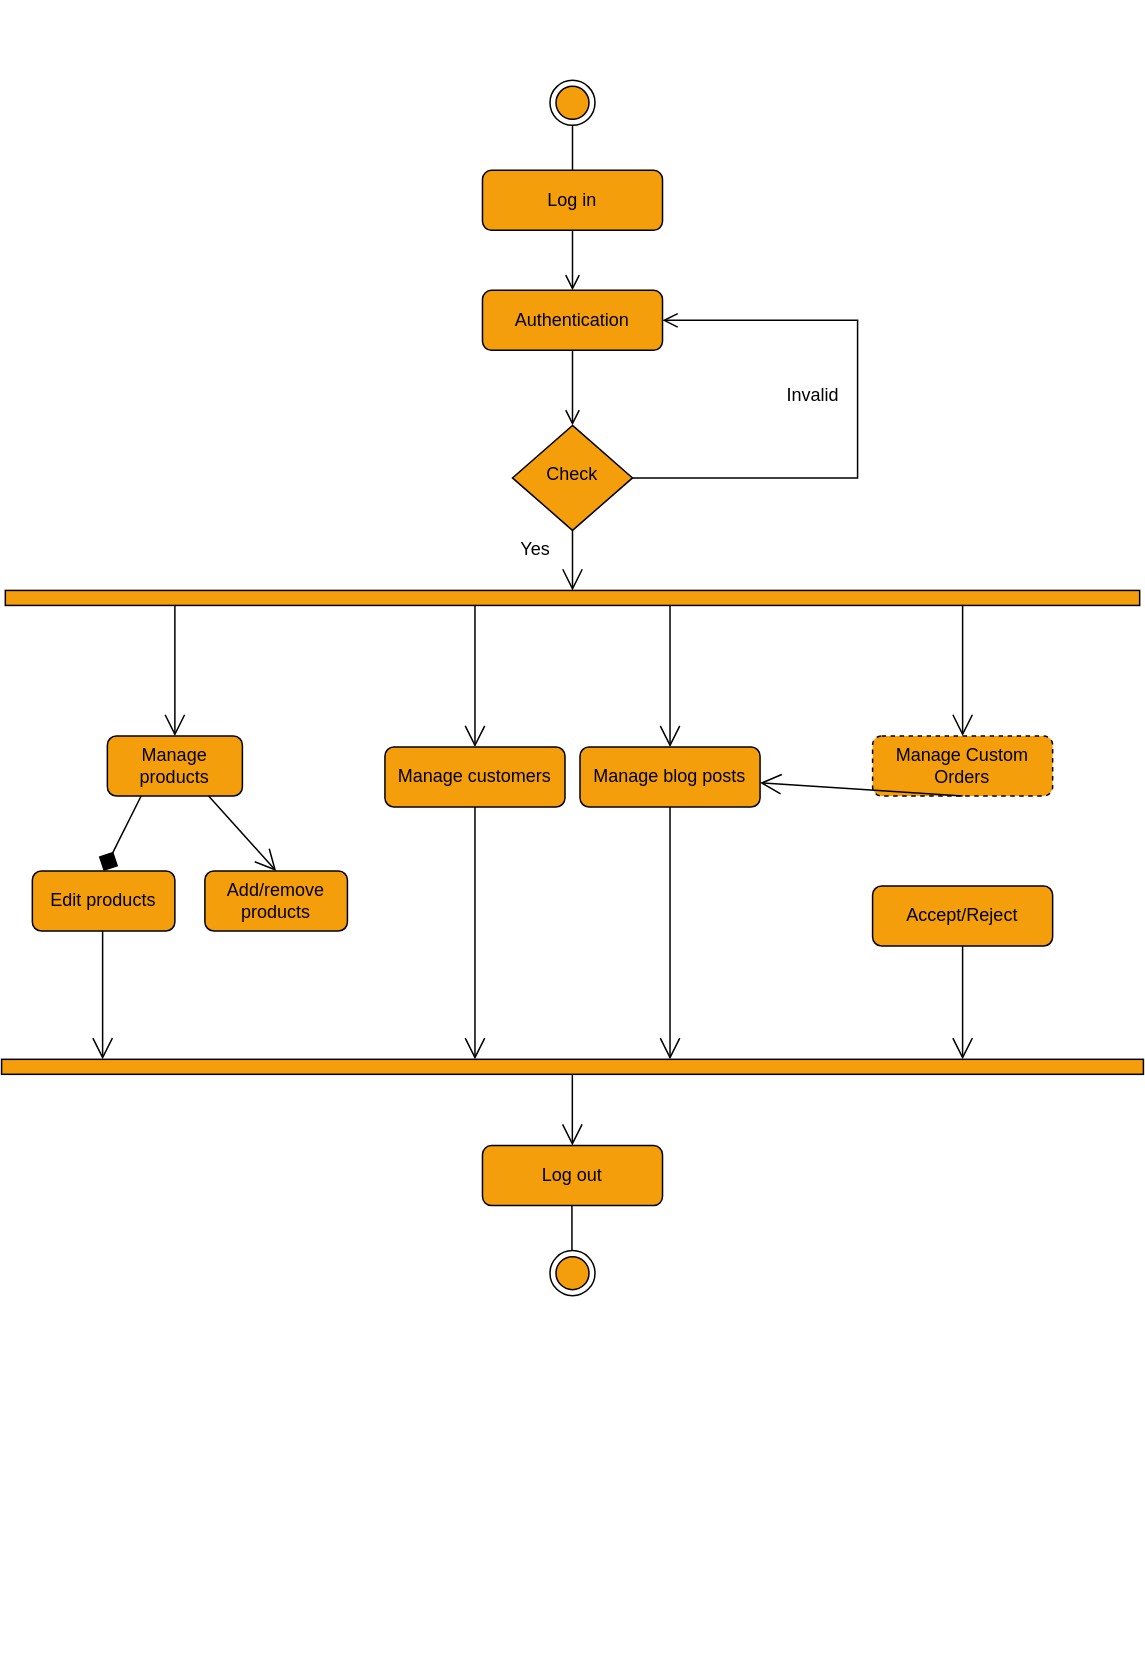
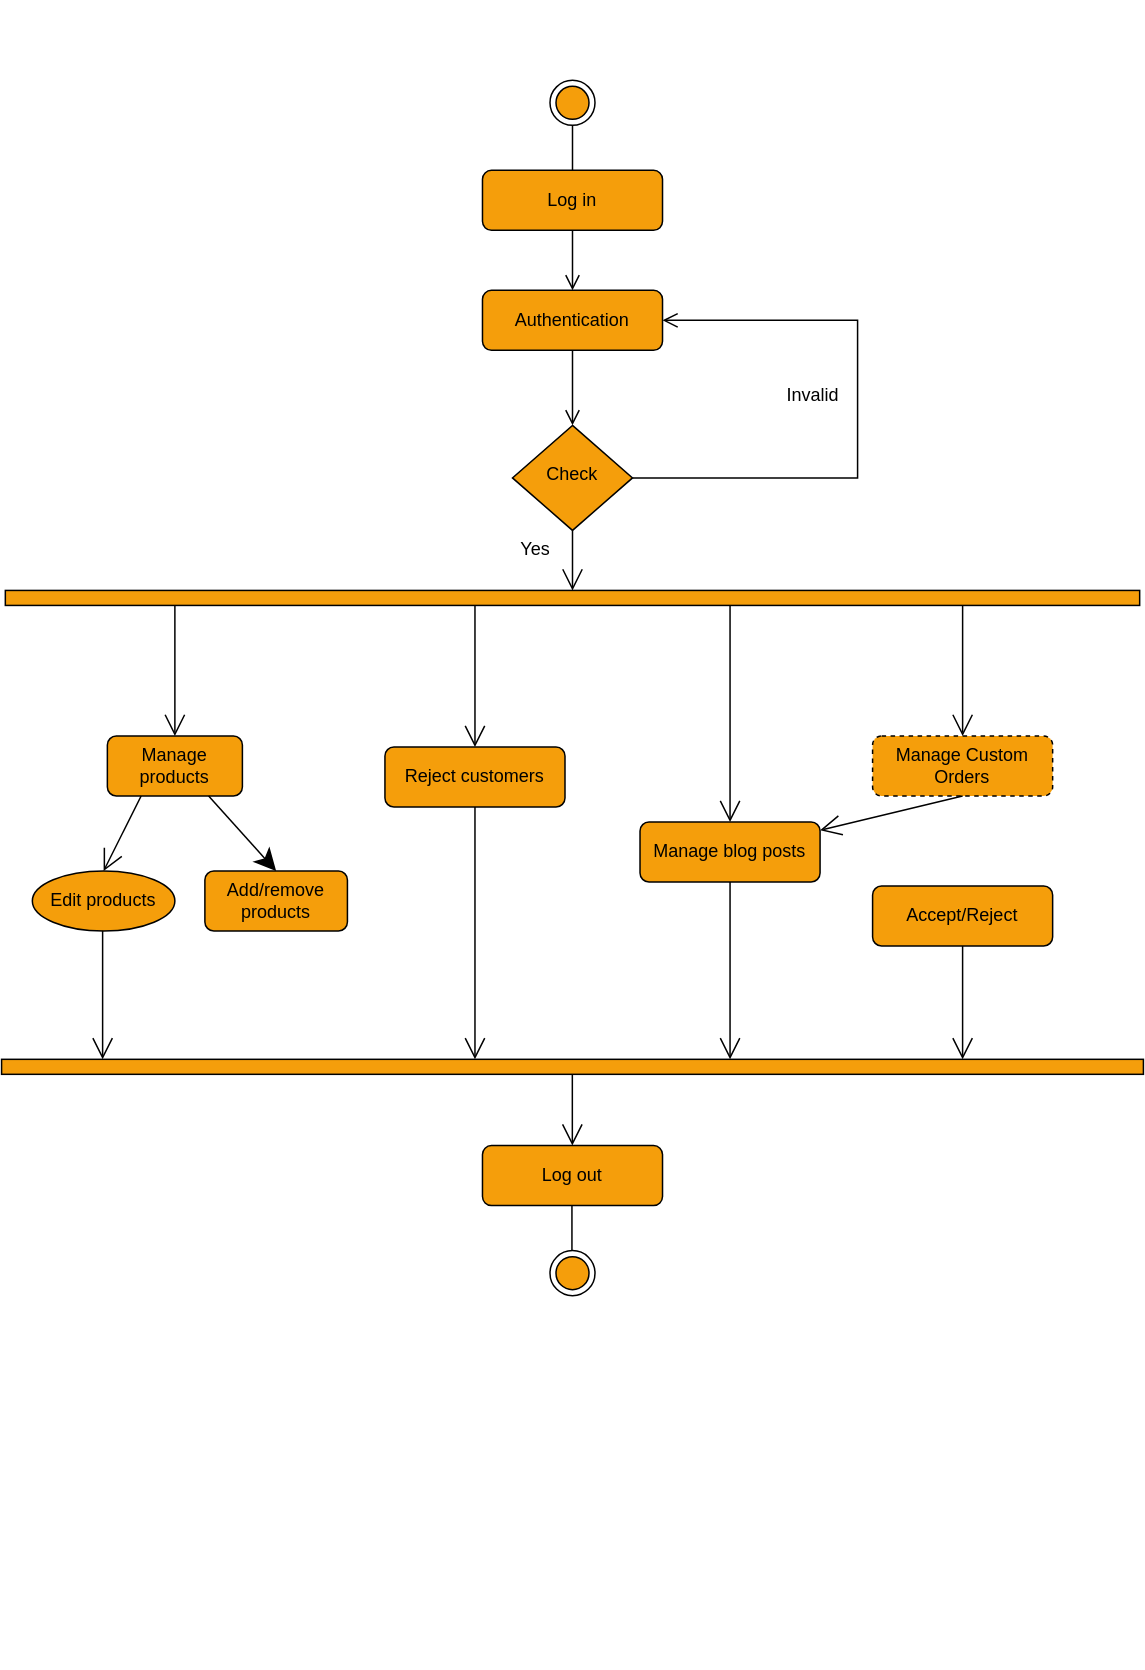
(475, 776) -> (475, 776)
(670, 777) -> (730, 852)
(113, 851) -> (110, 859)
(268, 862) -> (264, 857)
(104, 901) -> (104, 901)
